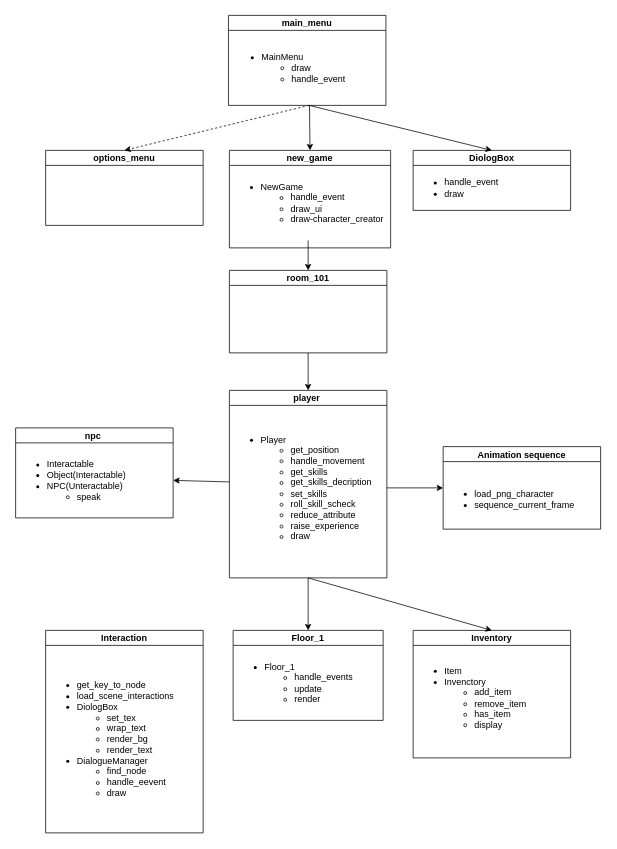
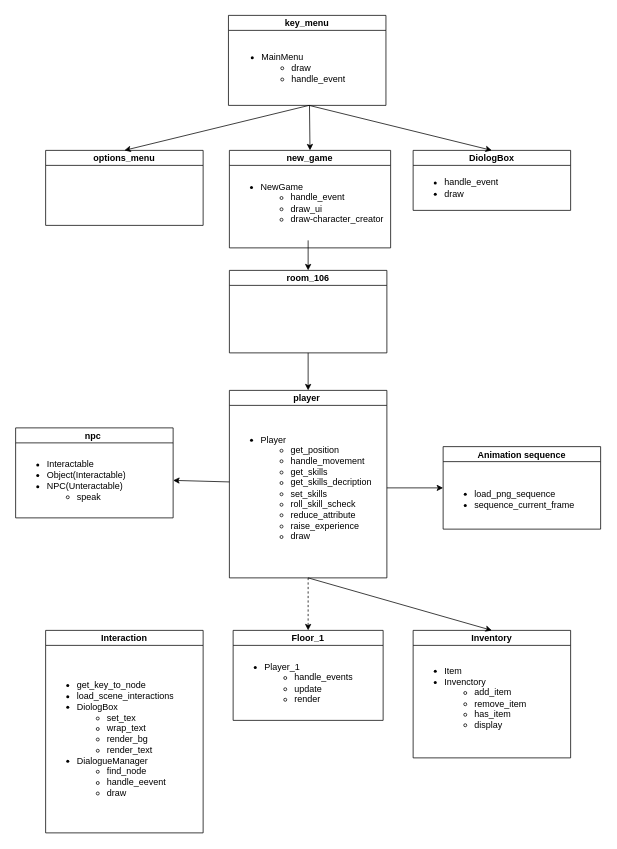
(307, 23) -> (307, 23)
(216, 128) -> (216, 128)
(308, 278) -> (308, 278)
(500, 499) -> (500, 499)
(308, 601) -> (308, 601)
(266, 683) -> (266, 683)
